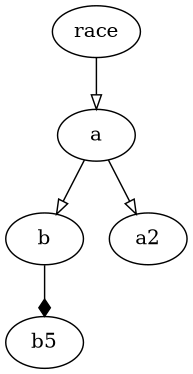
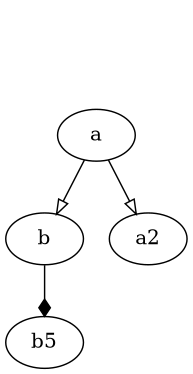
(96, 32) -> none
